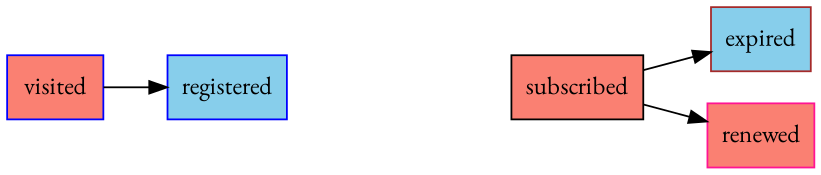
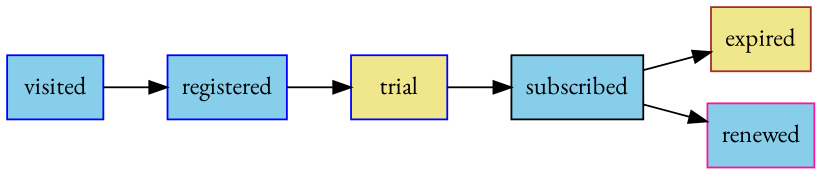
(761, 39) -> (761, 39)
(55, 87) -> (55, 87)
none -> (399, 87)
(577, 87) -> (577, 87)
(761, 135) -> (761, 135)
